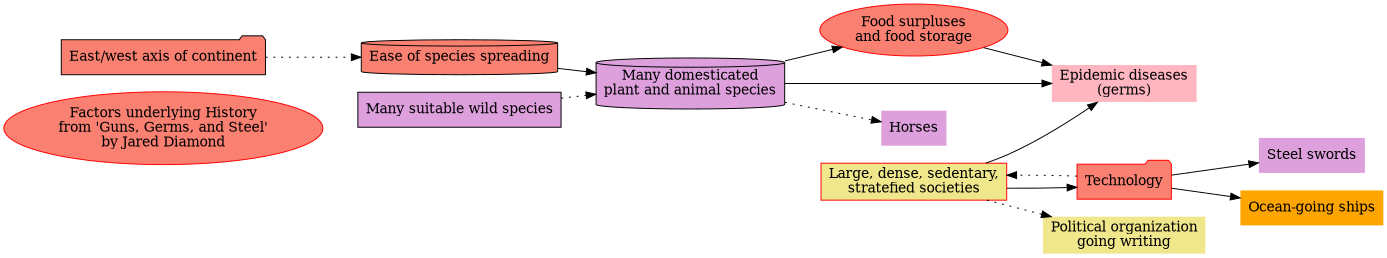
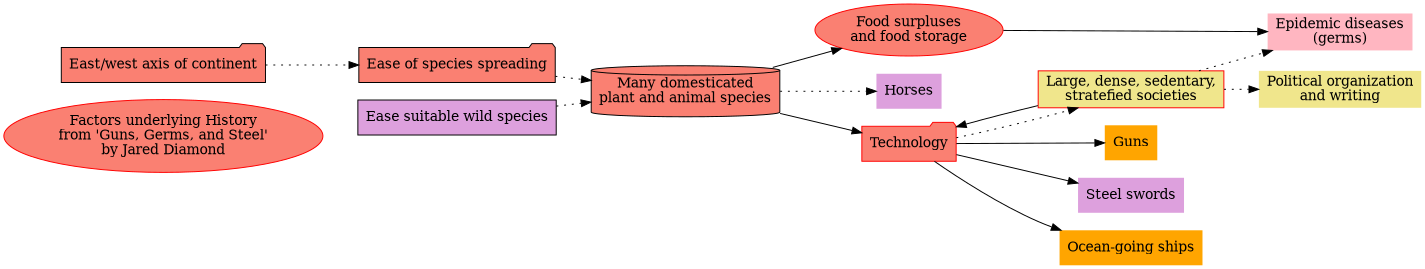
(459, 57) -> (457, 65)
(572, 70) -> (568, 78)
(690, 83) -> (686, 91)
(913, 83) -> (816, 122)
(459, 110) -> (457, 118)
(1039, 139) -> (1231, 62)
none -> (1131, 143)
(1124, 235) -> (1340, 89)
